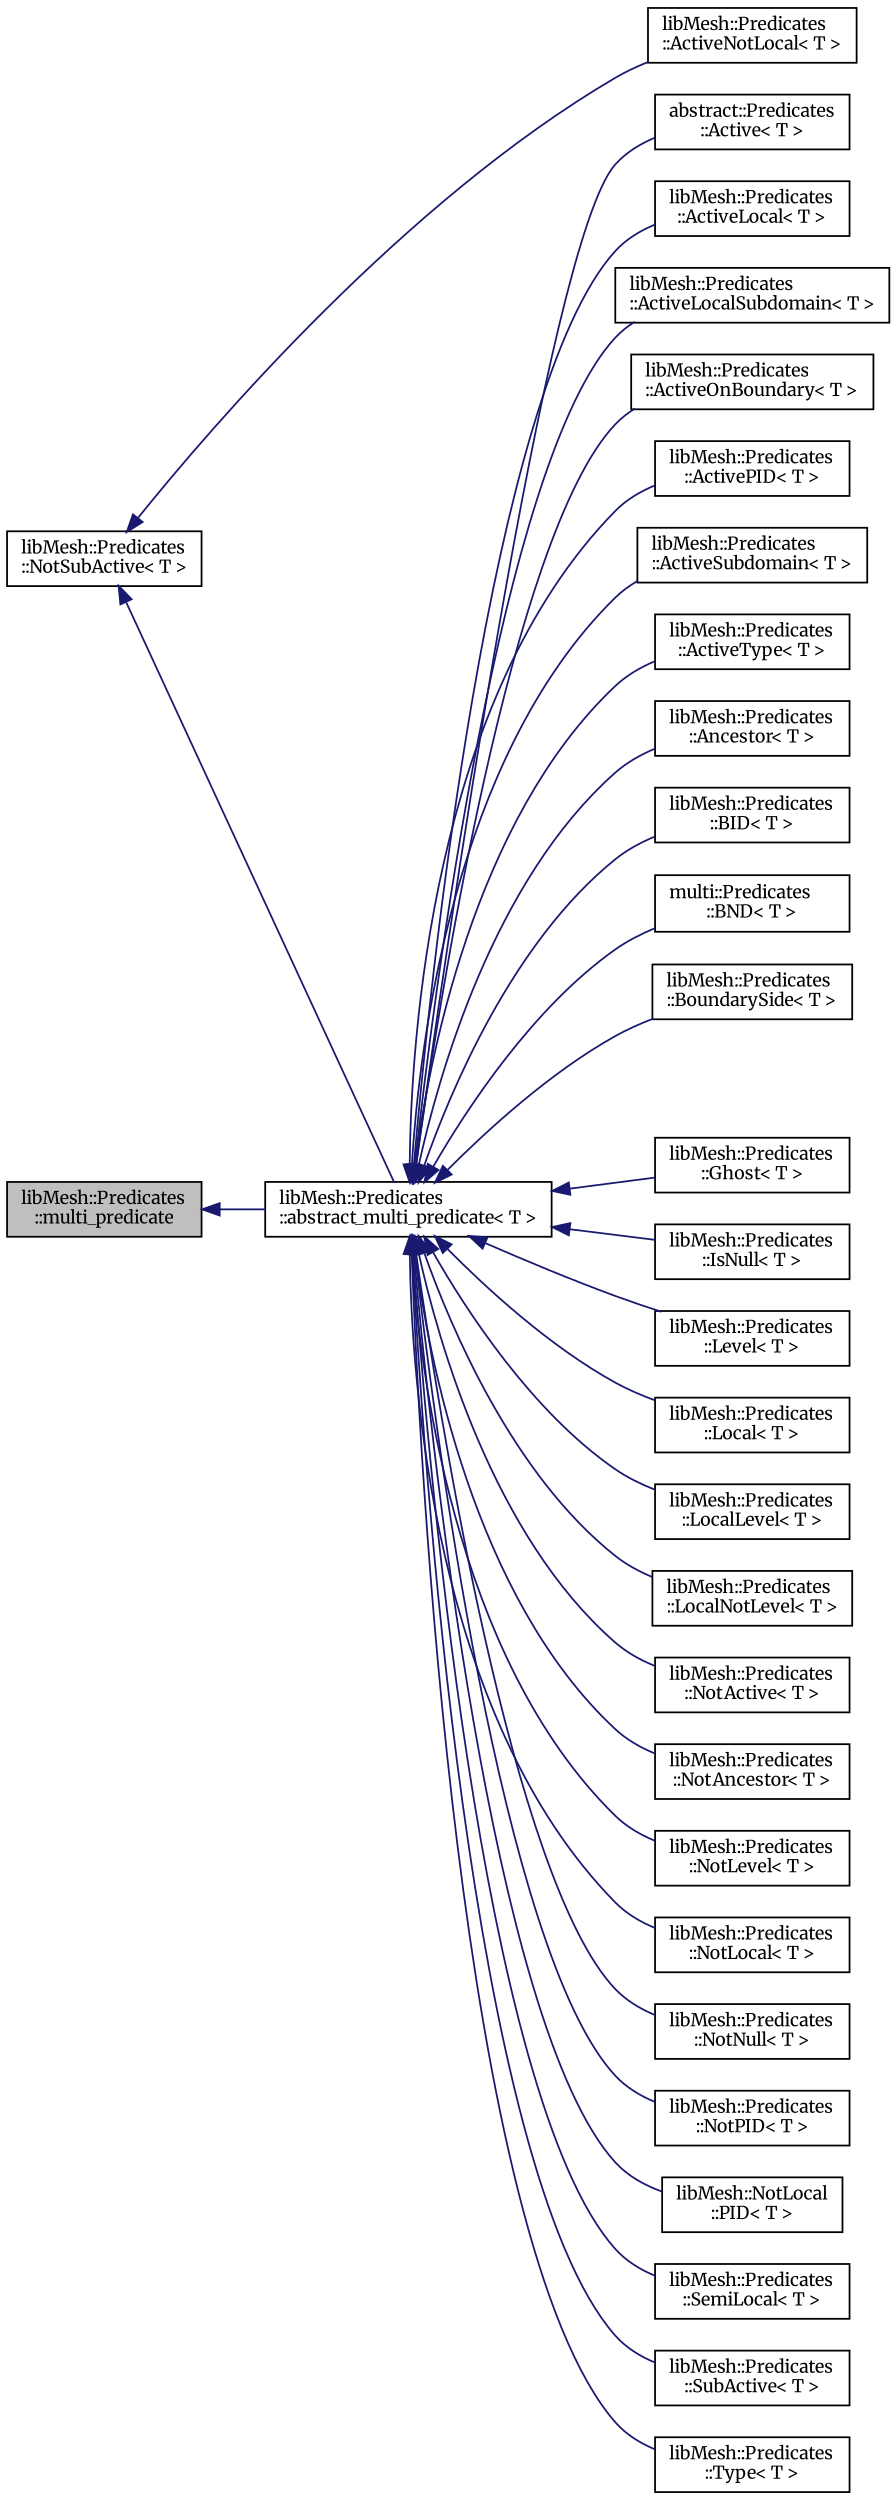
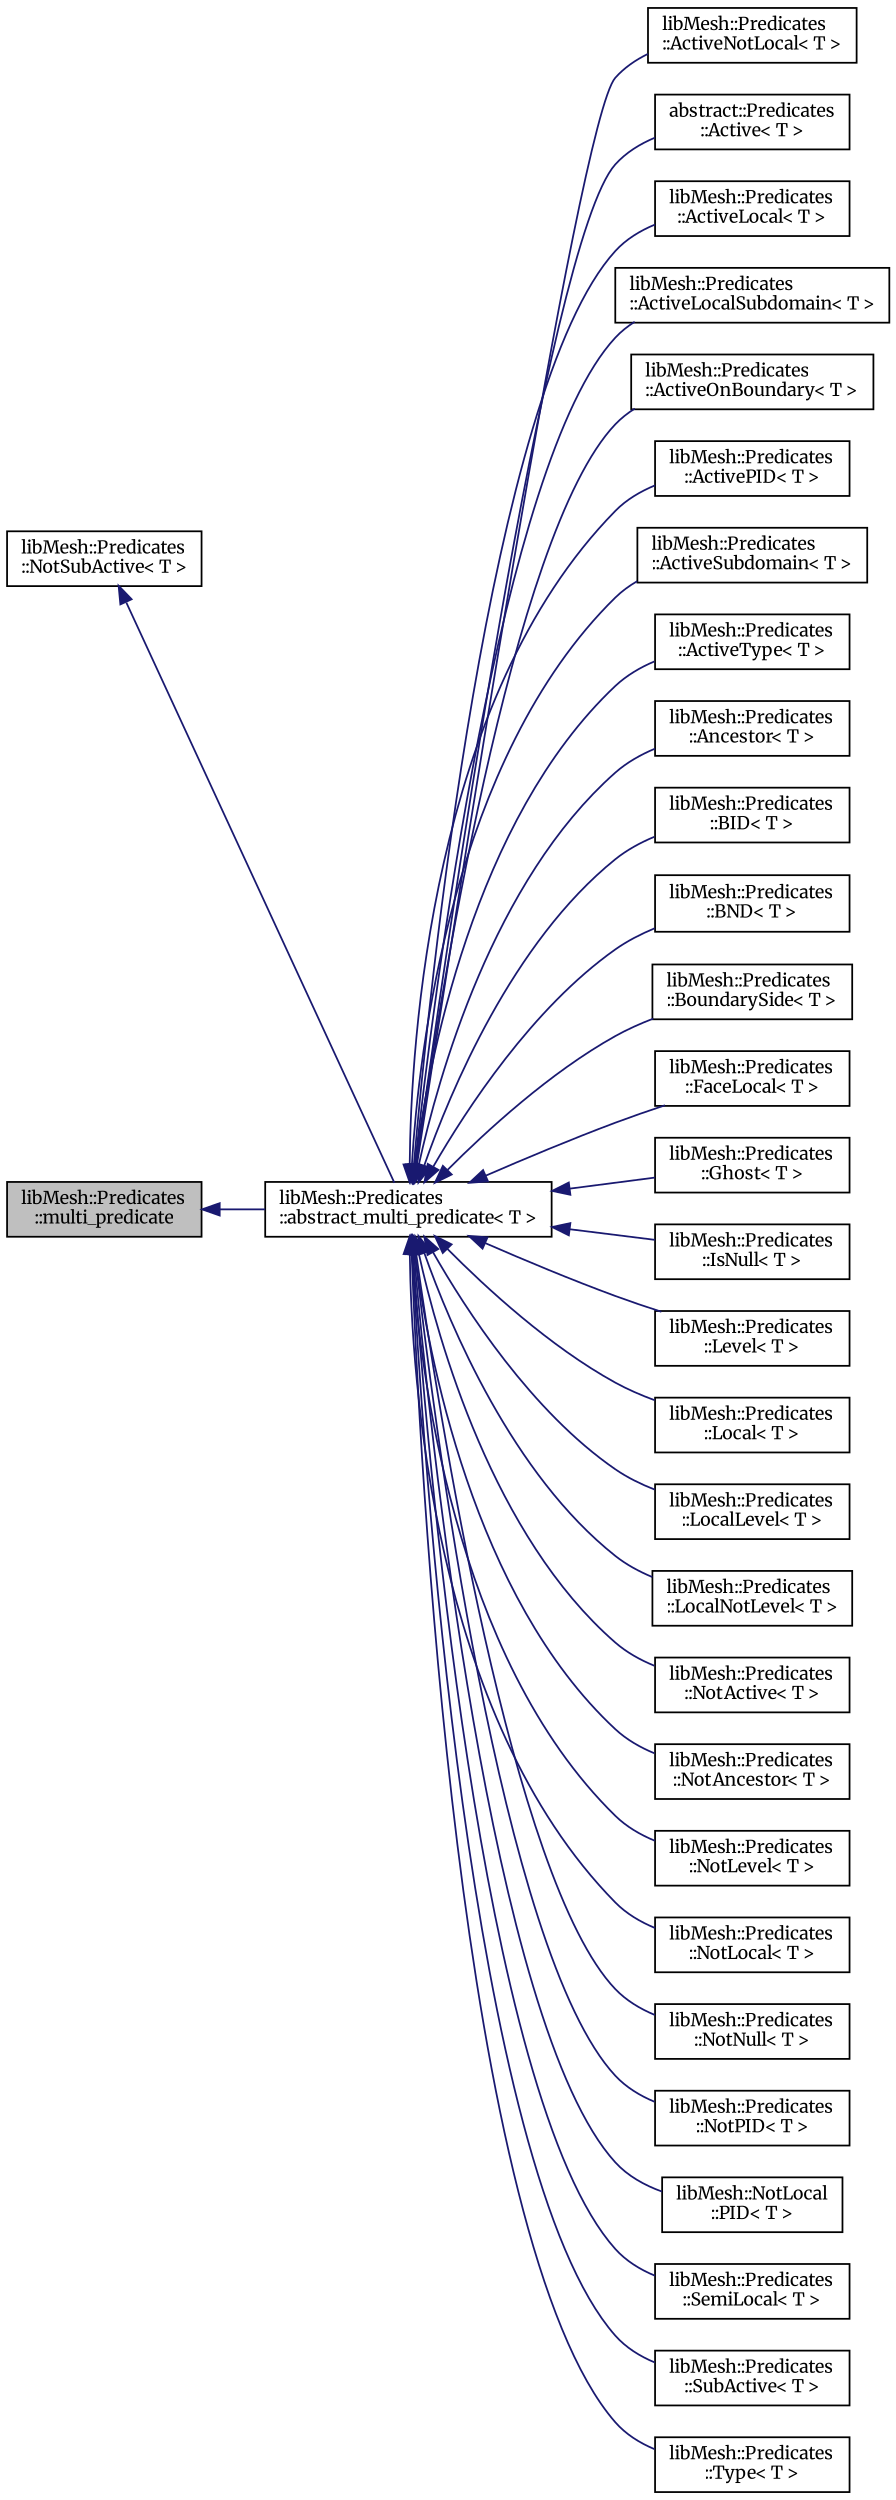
(372, 266) -> (508, 599)
(752, 903) -> (752, 903)
none -> (752, 1079)
